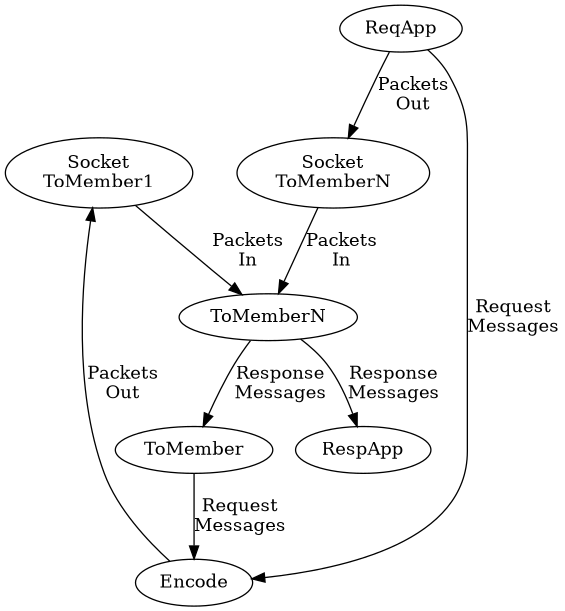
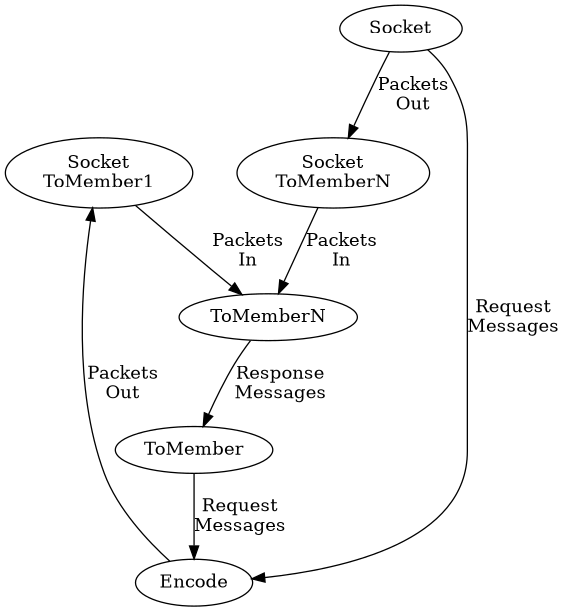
(401, 29) -> (401, 29)
(363, 450) -> none
